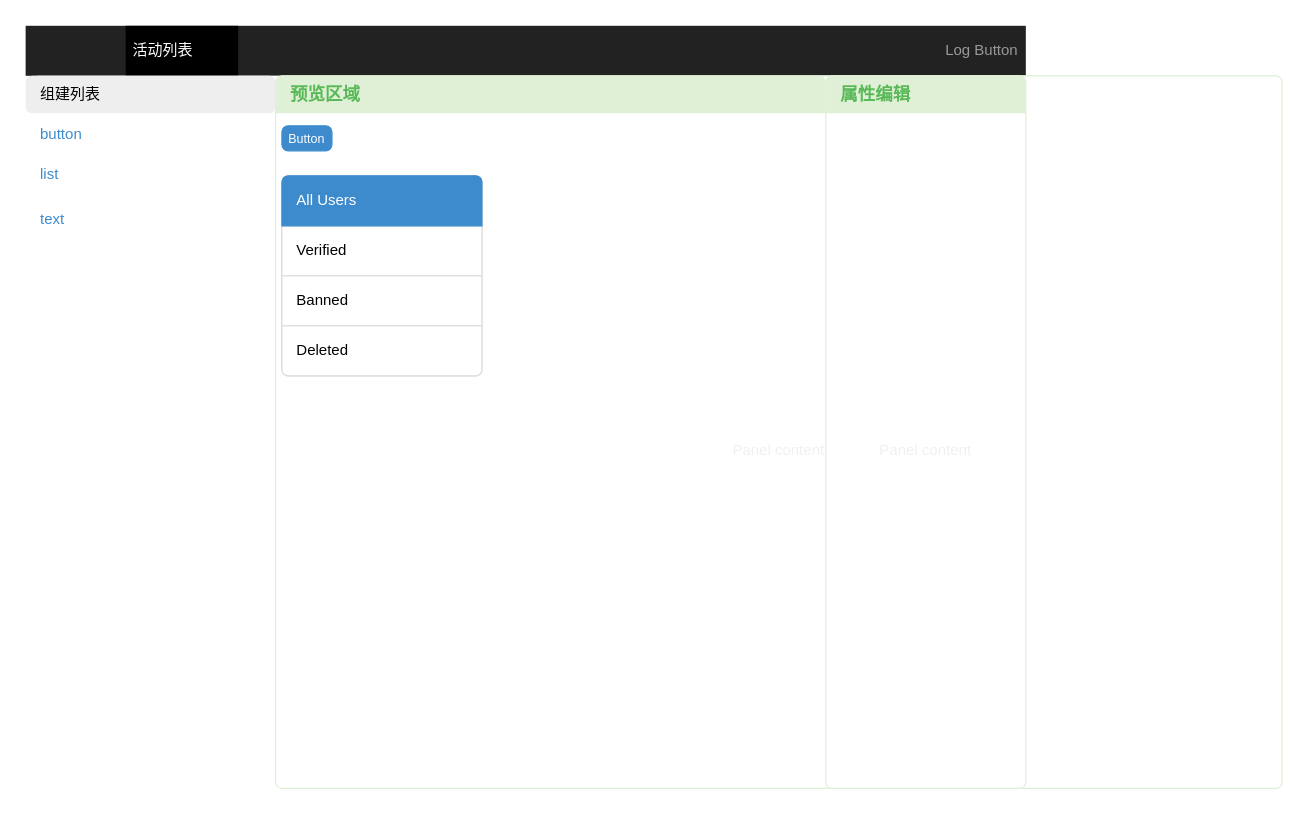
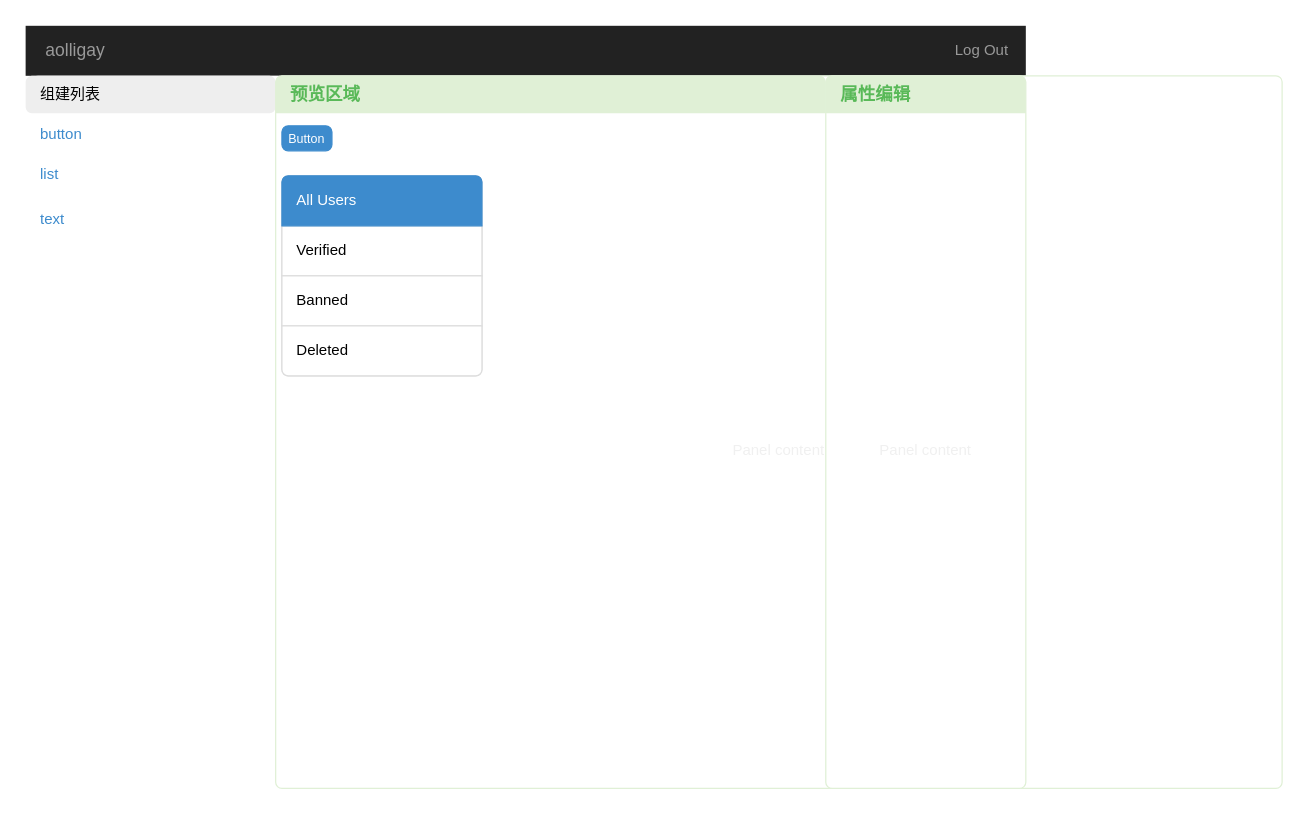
none -> (76, 51)
(182, 51) -> none
(982, 51) -> (982, 51)
